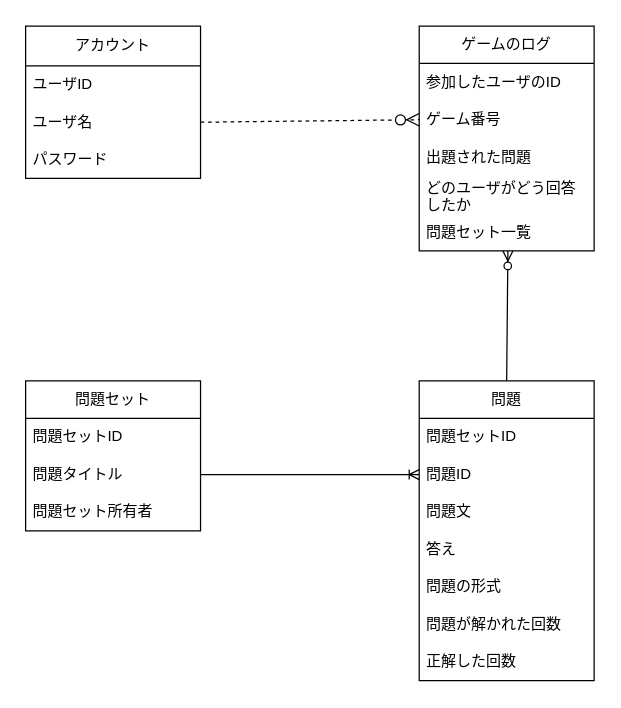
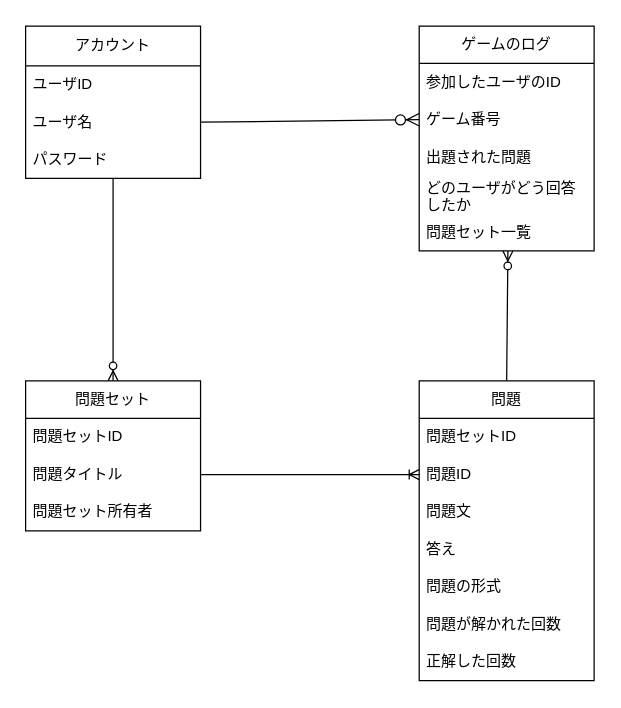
(299, 121) -> (299, 121)
none -> (113, 280)
